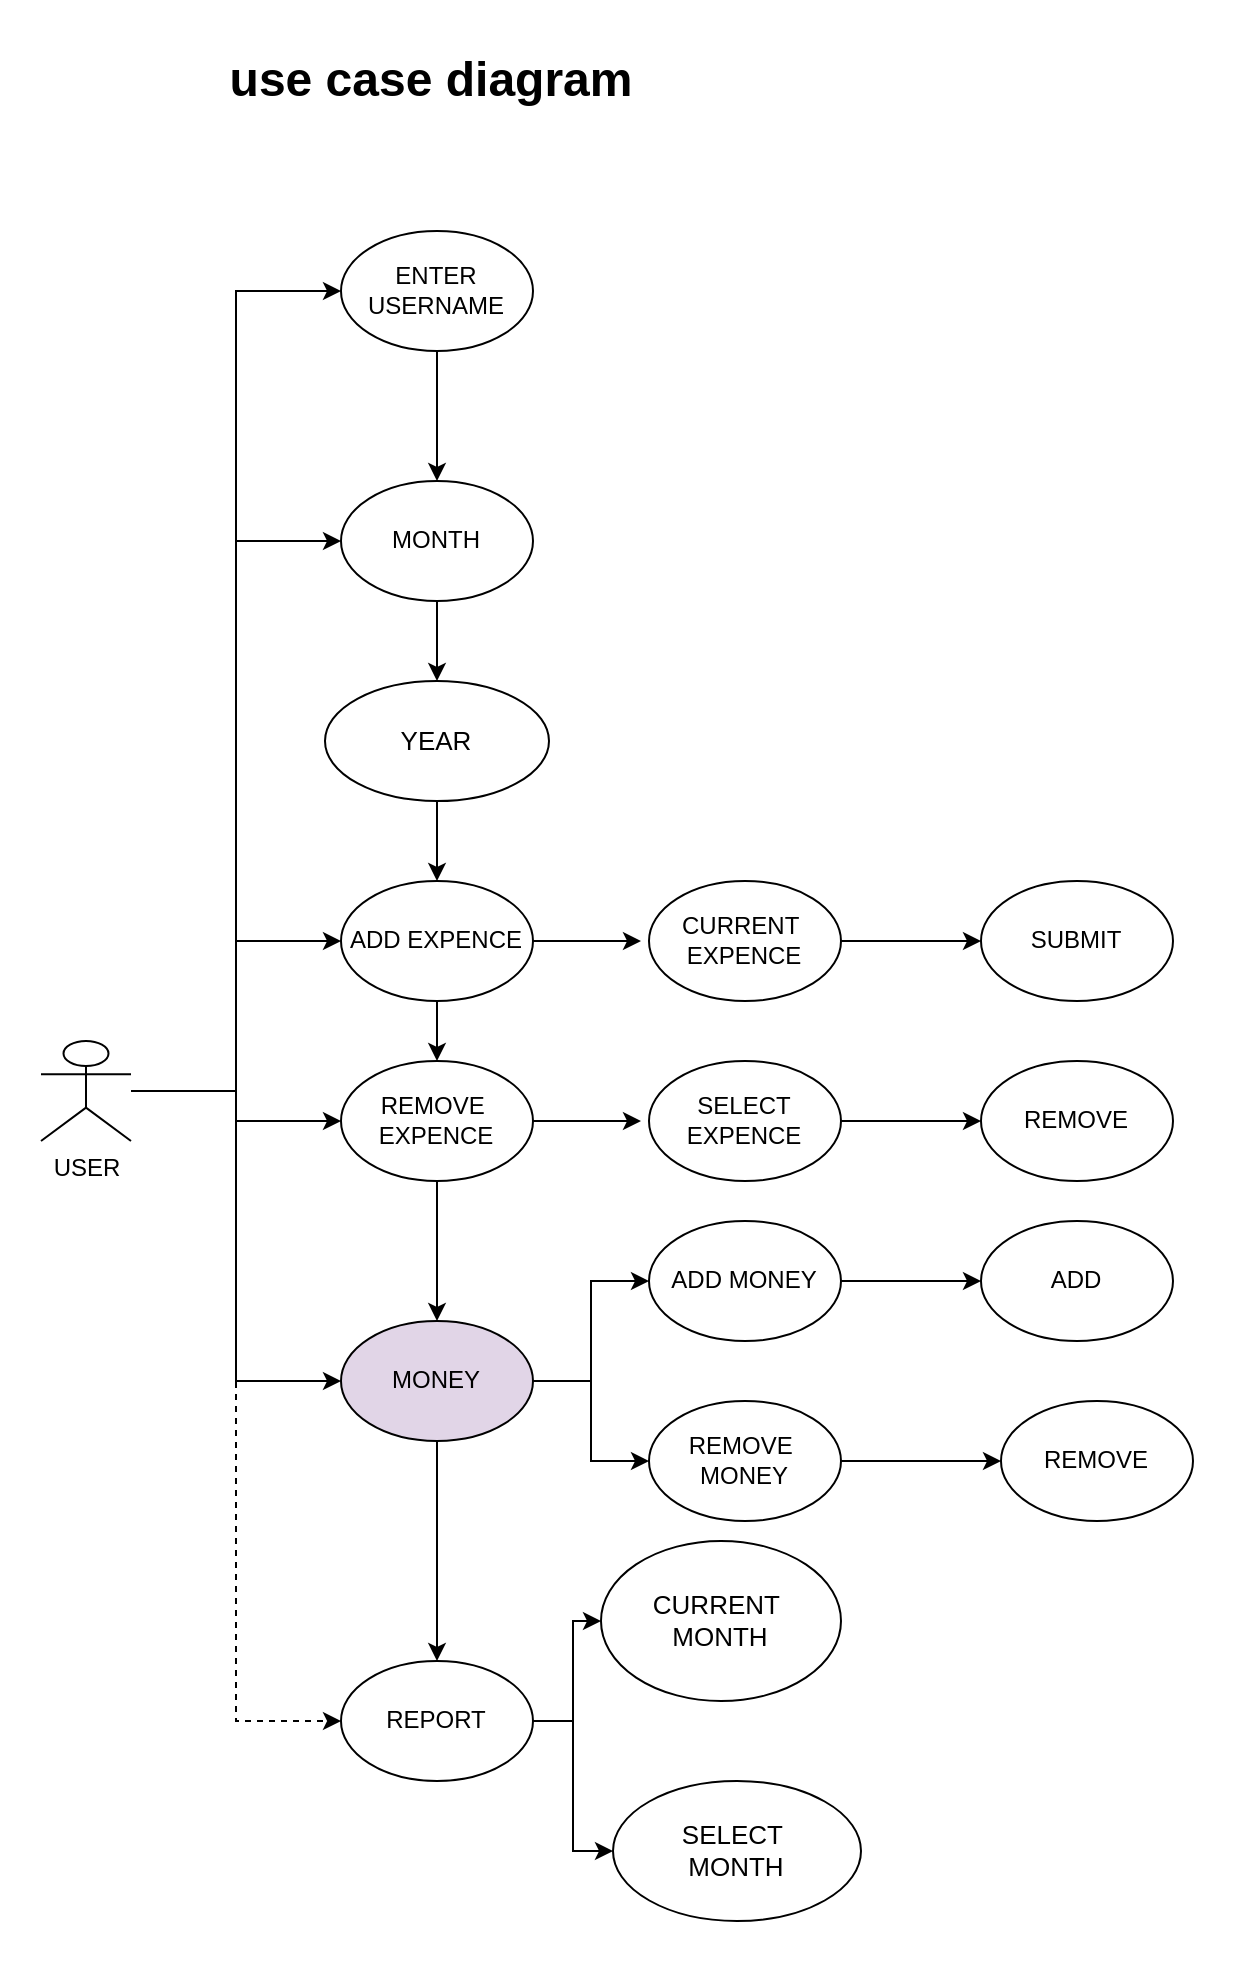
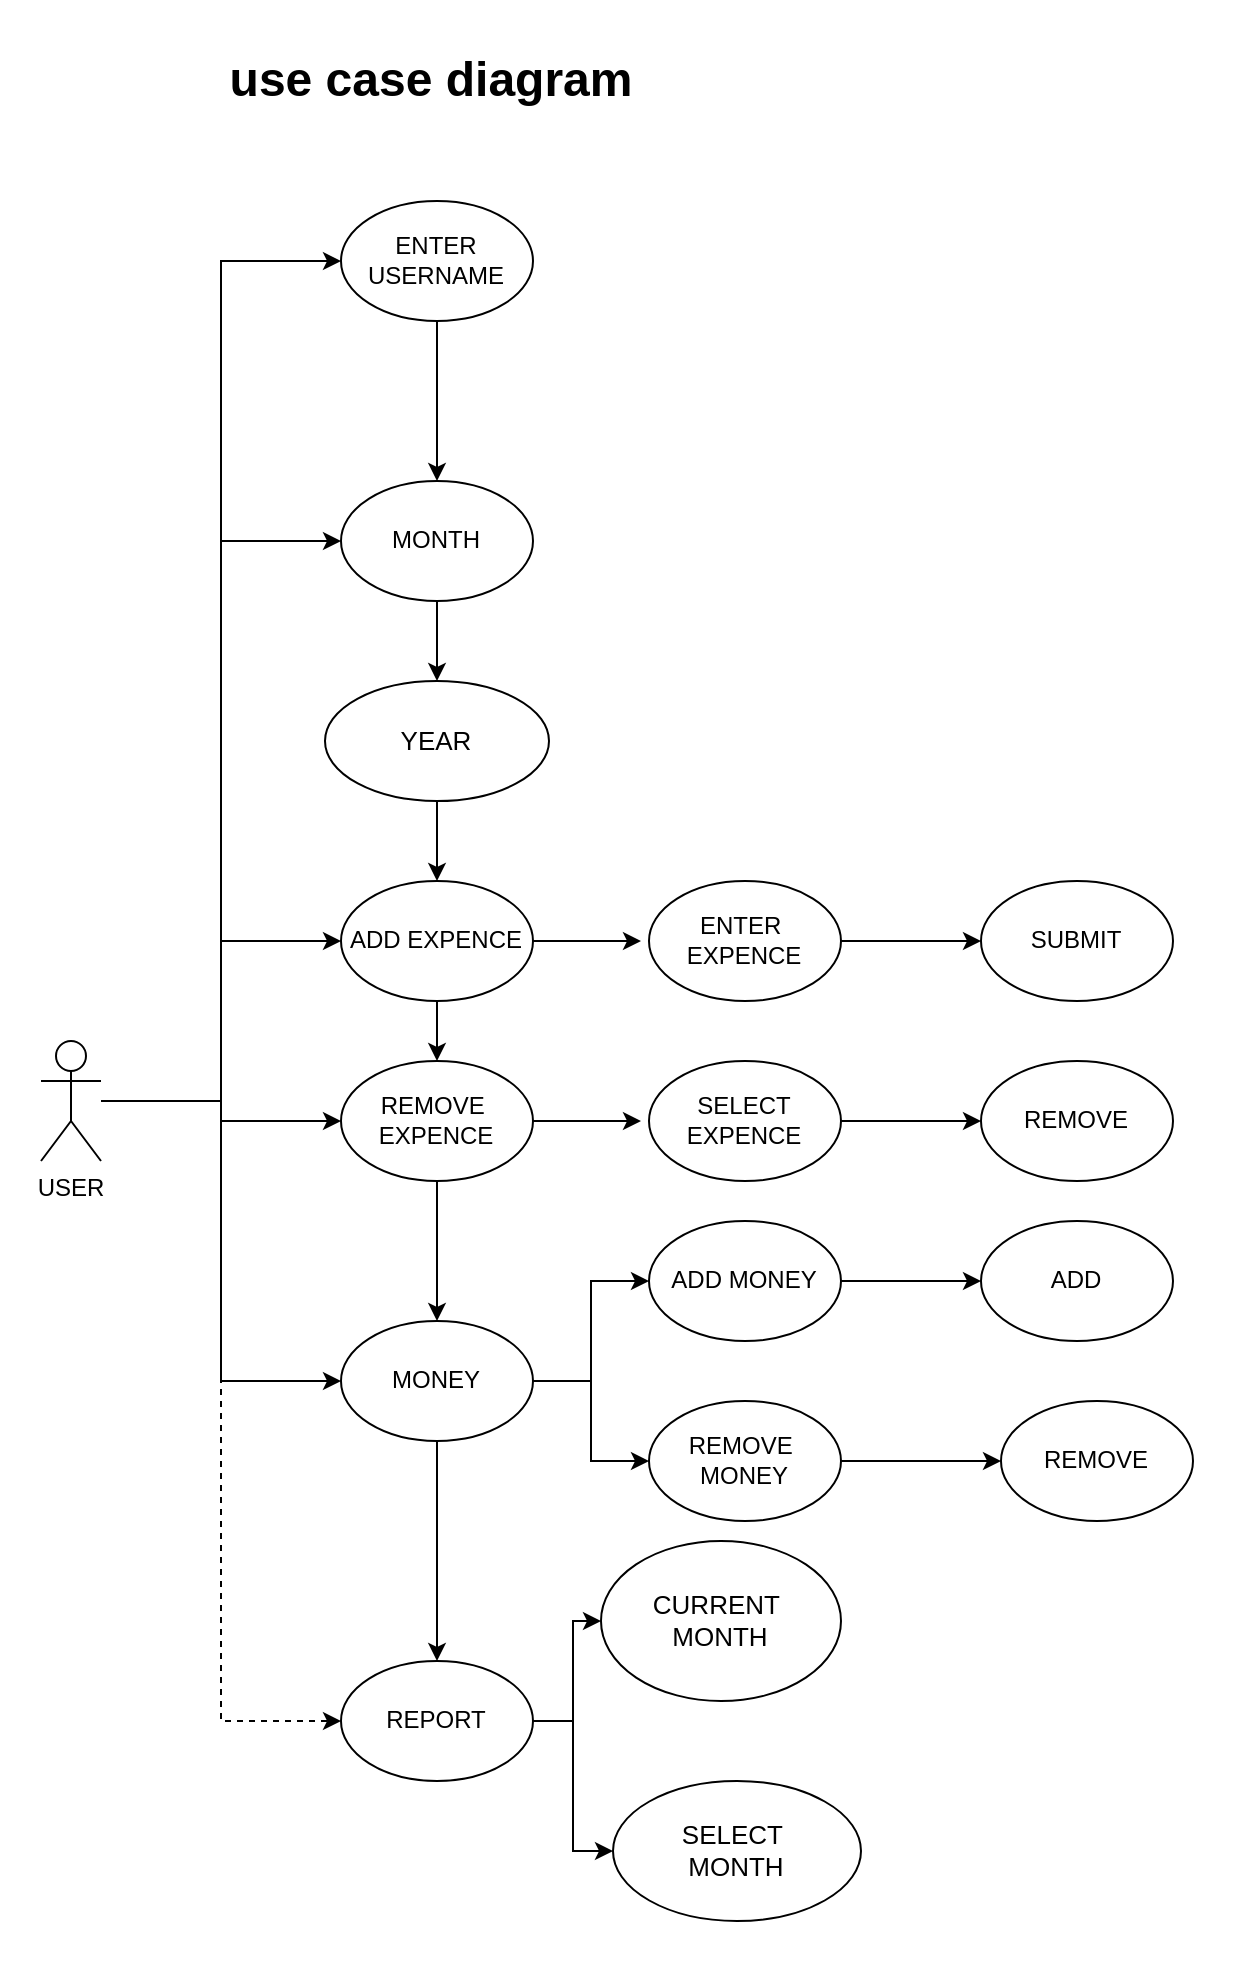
(437, 291) -> (437, 261)
(745, 941) -> (745, 941)
(86, 1091) -> (71, 1101)
(437, 1381) -> (437, 1381)
